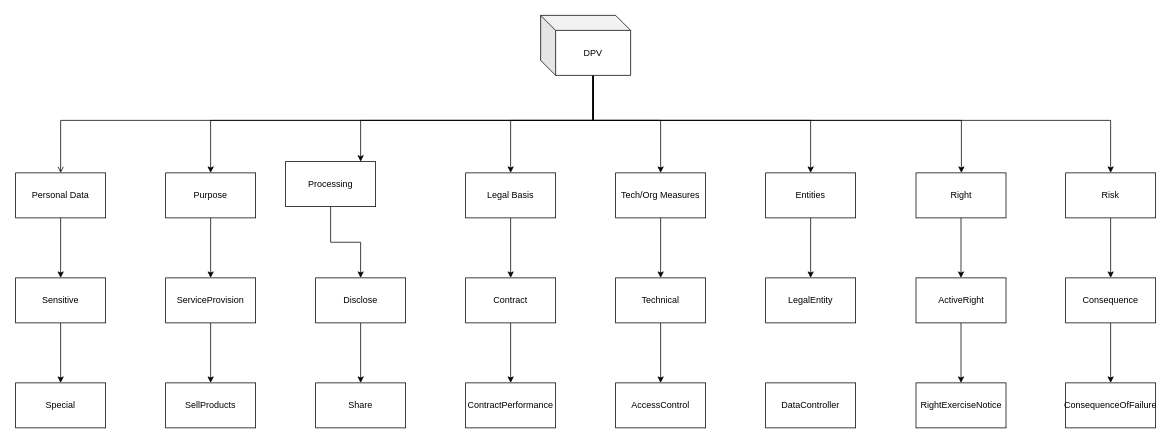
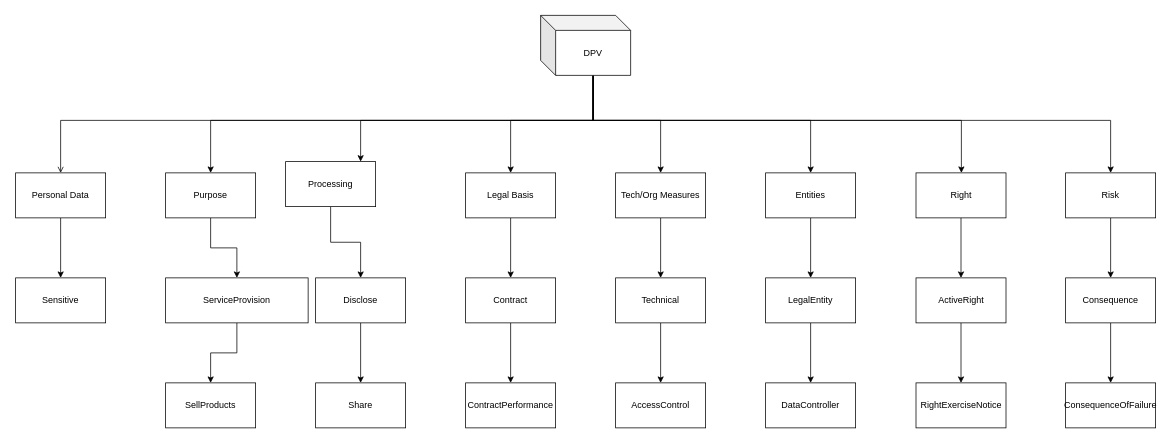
(210, 300) -> (237, 300)
(60, 350) -> none
none -> (810, 350)
(60, 405) -> none
